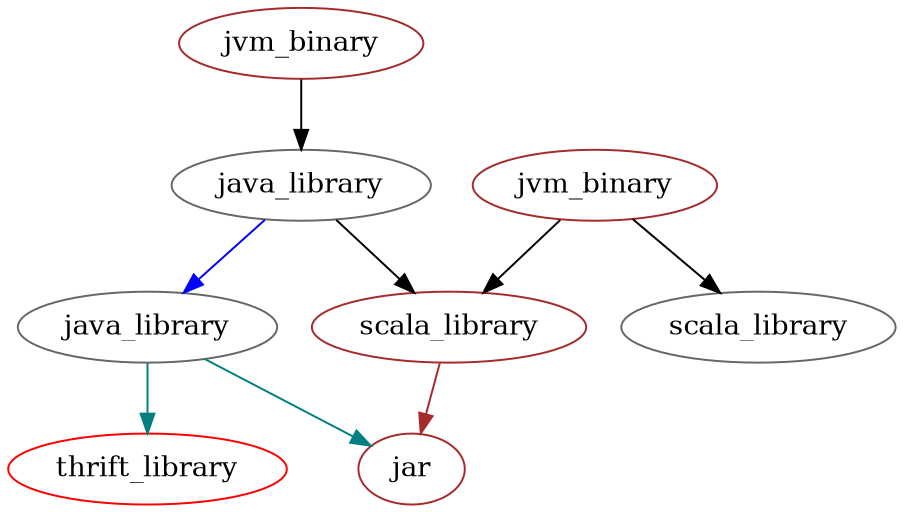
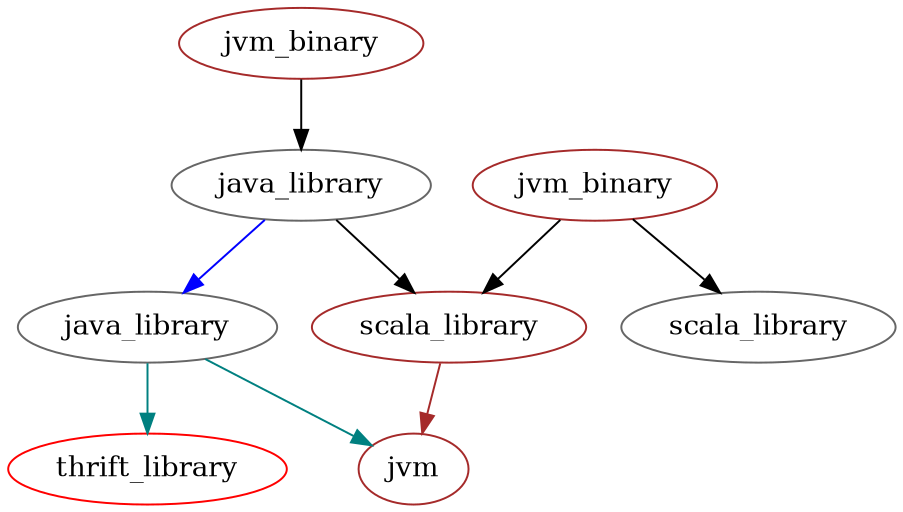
(412, 469) -> (414, 469)
